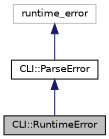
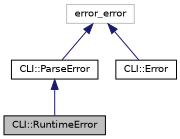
(55, 14) -> (100, 14)
none -> (146, 70)
